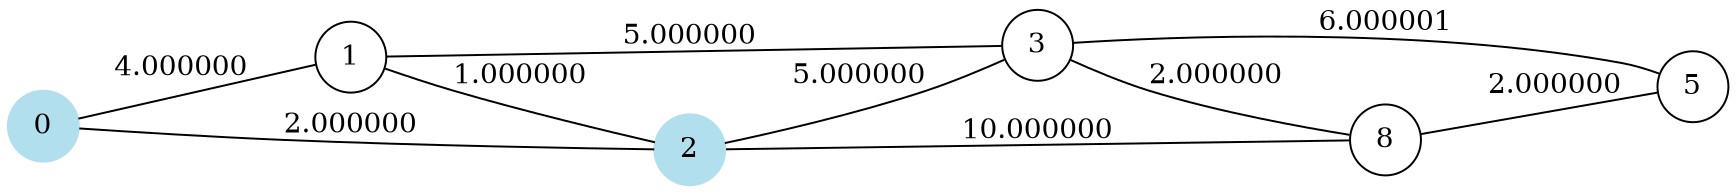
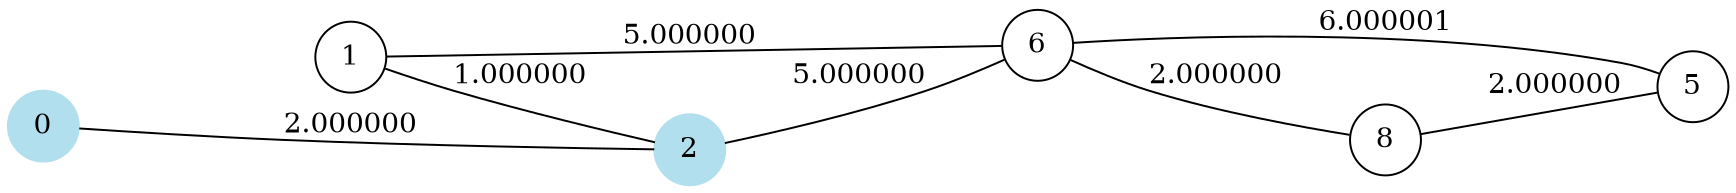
(1038, 45) -> (1038, 45)
(197, 92) -> none
(1038, 145) -> none
